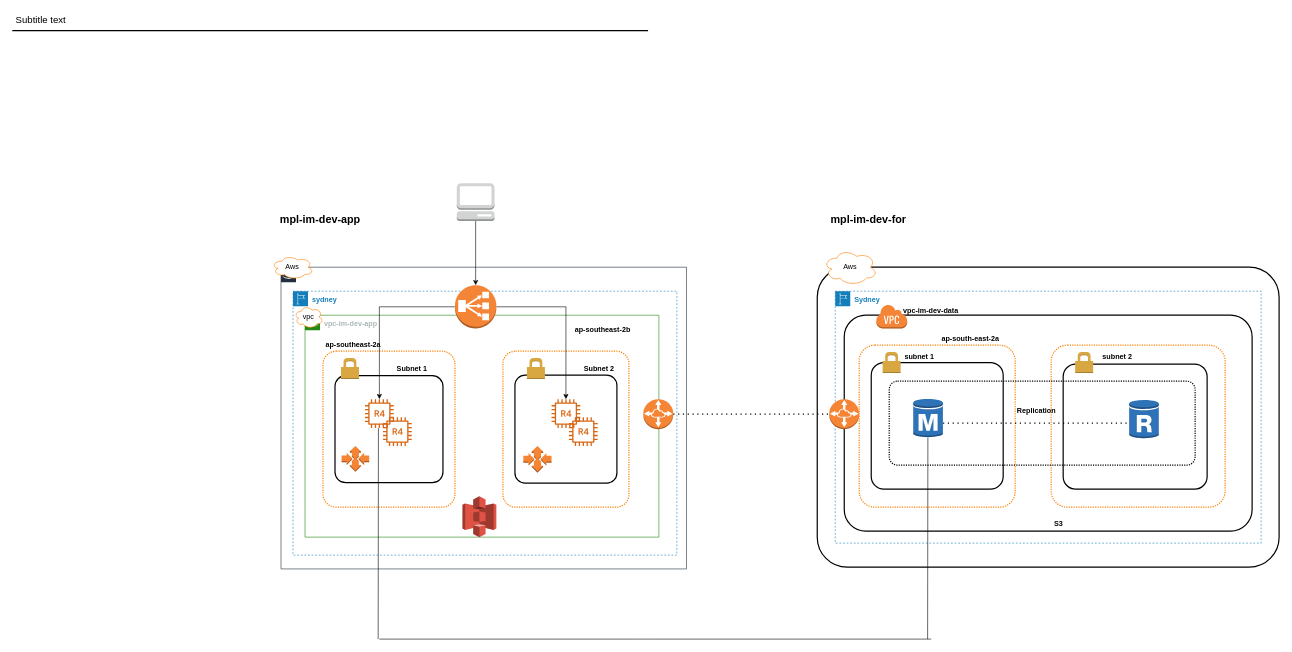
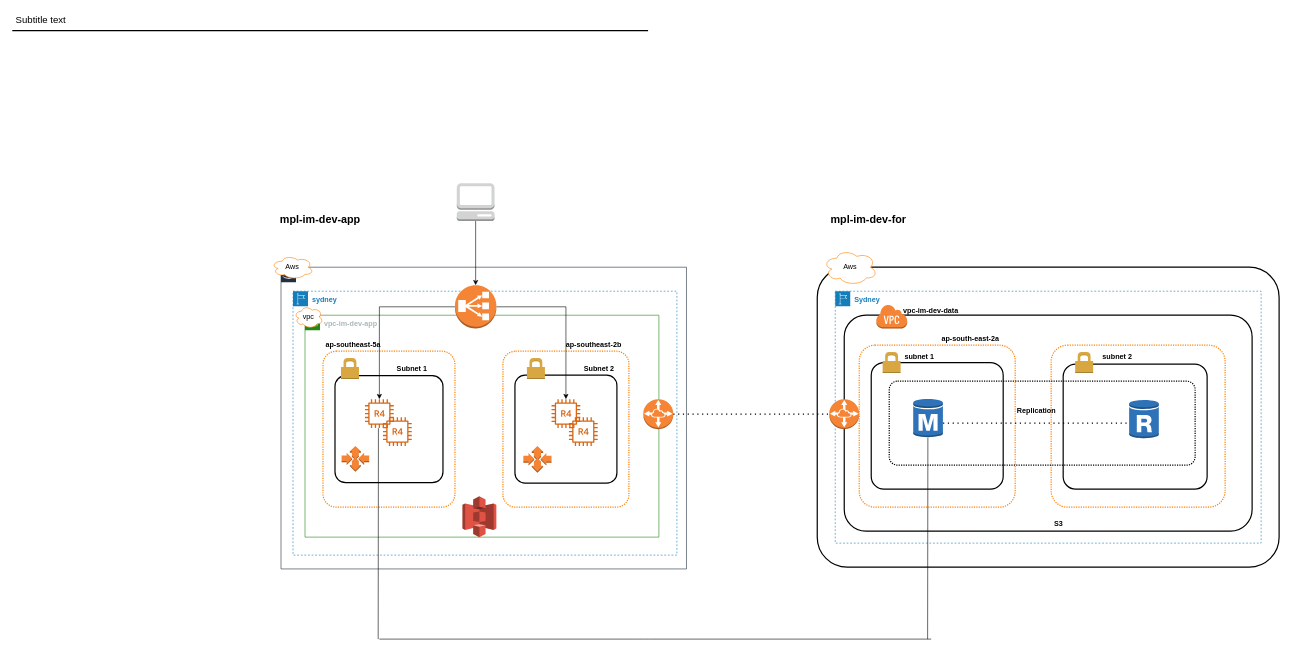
(603, 330) -> (594, 345)
(353, 345) -> (353, 345)
